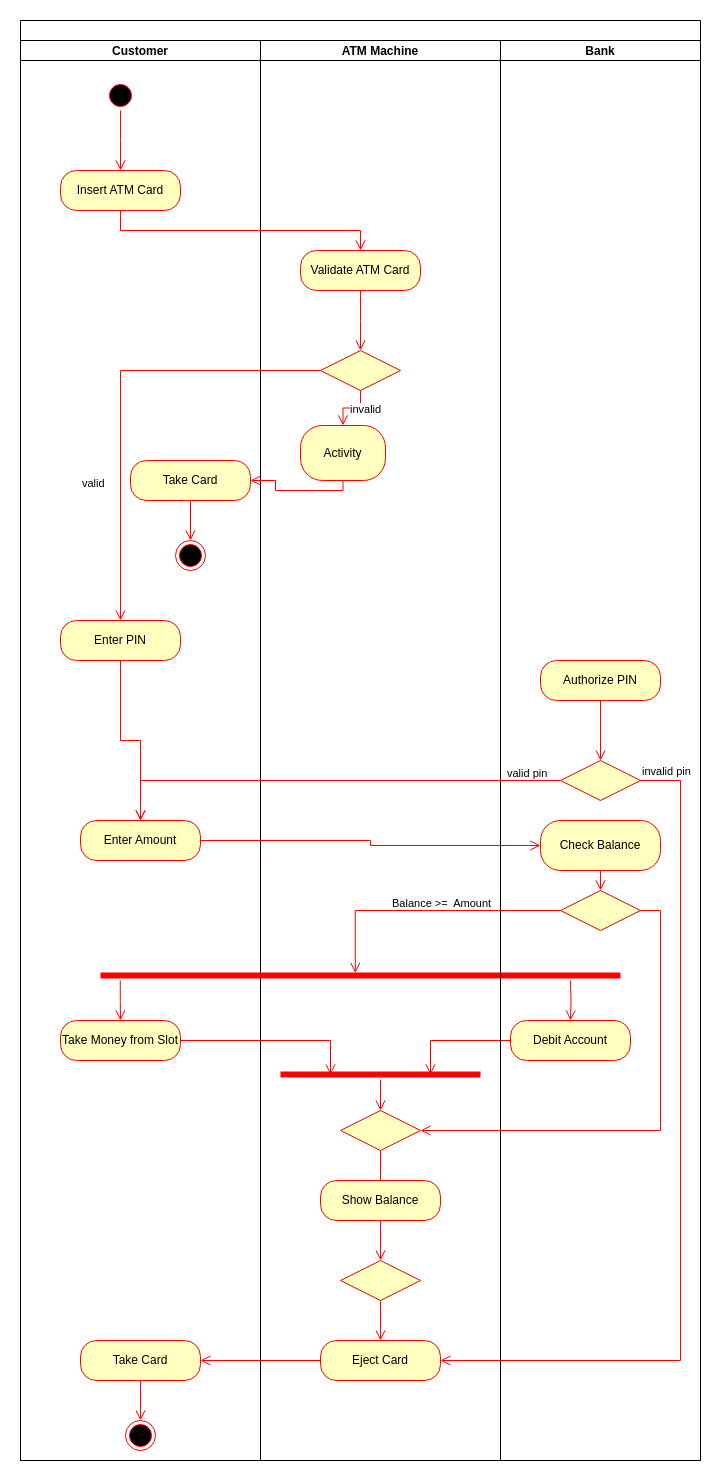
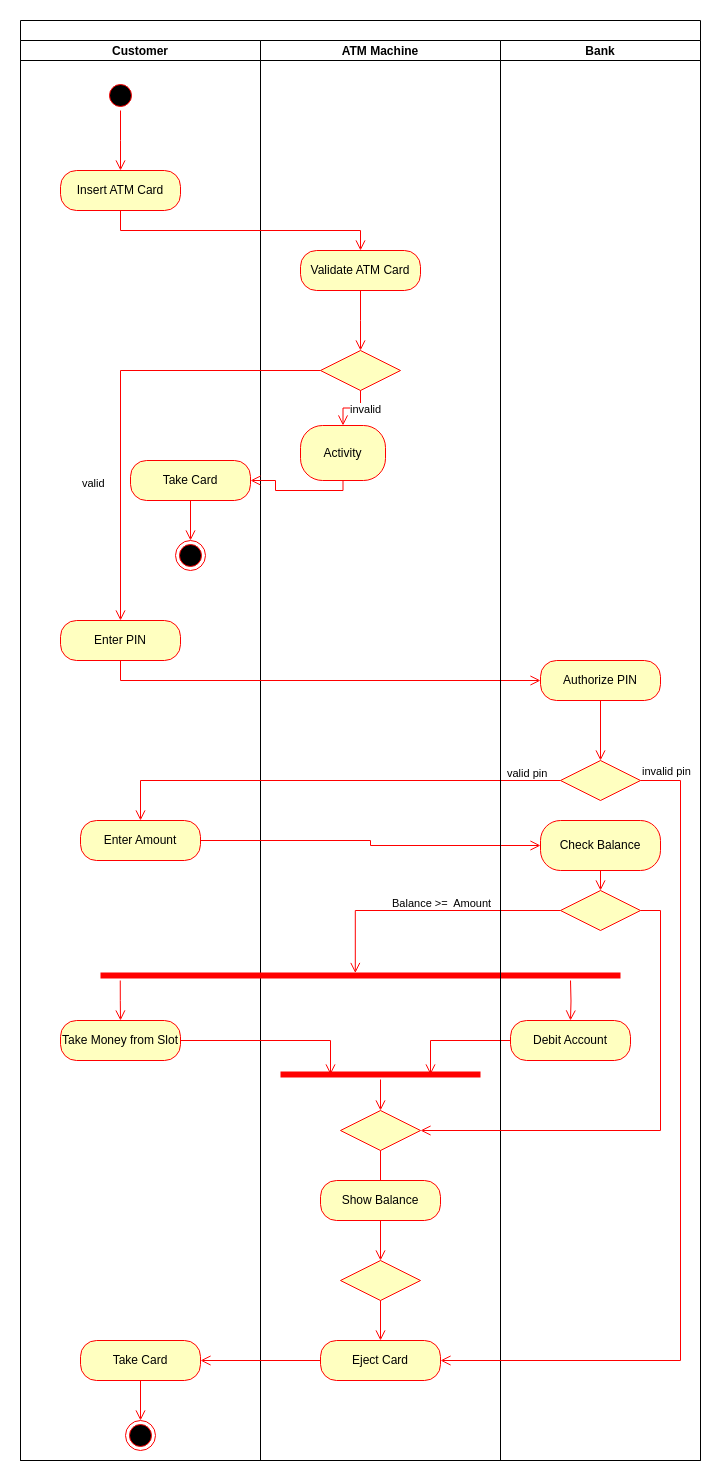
(121, 738) -> (328, 681)
